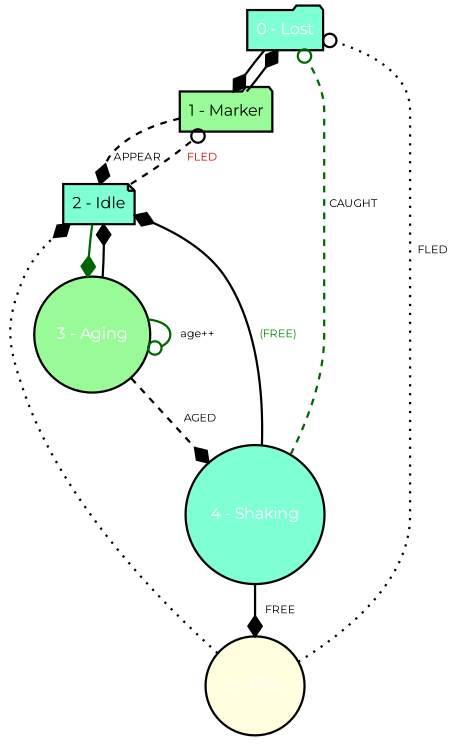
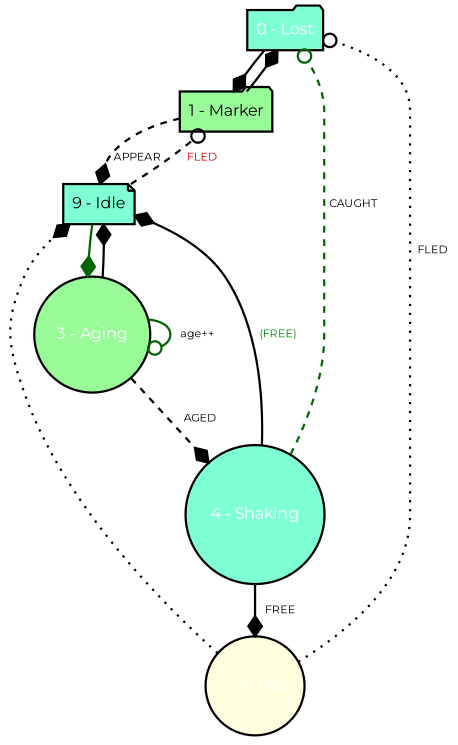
(99, 204) -> (99, 204)
